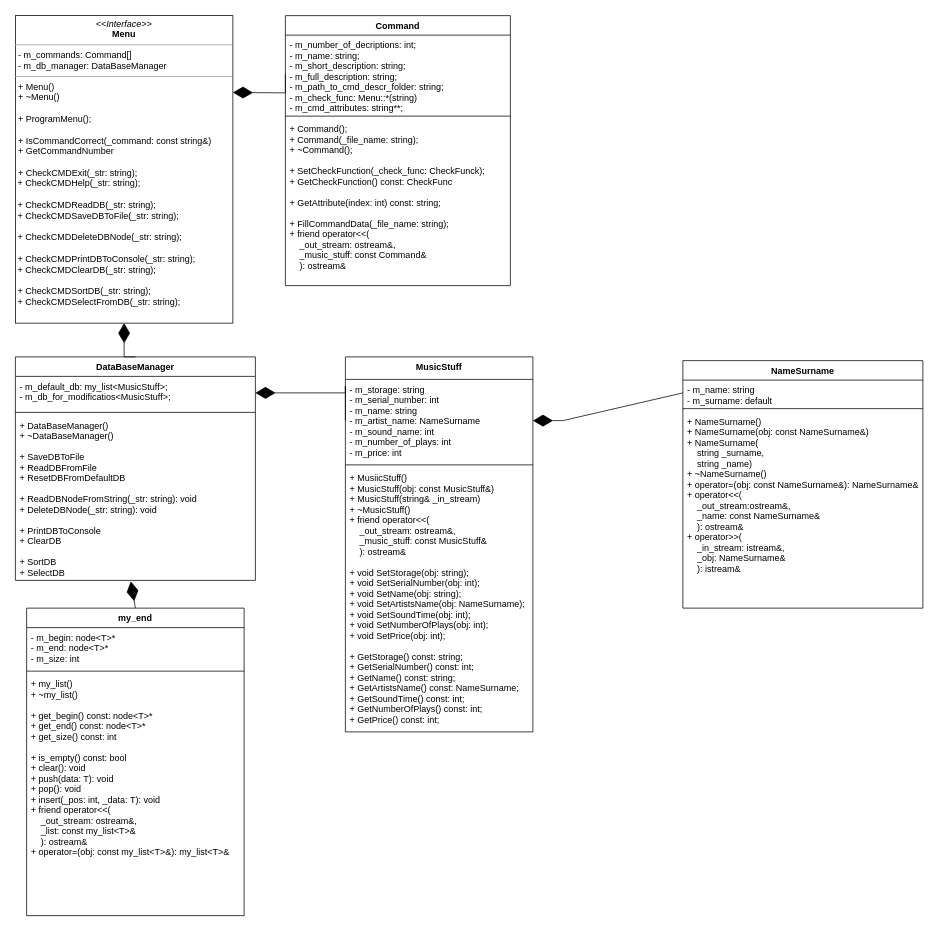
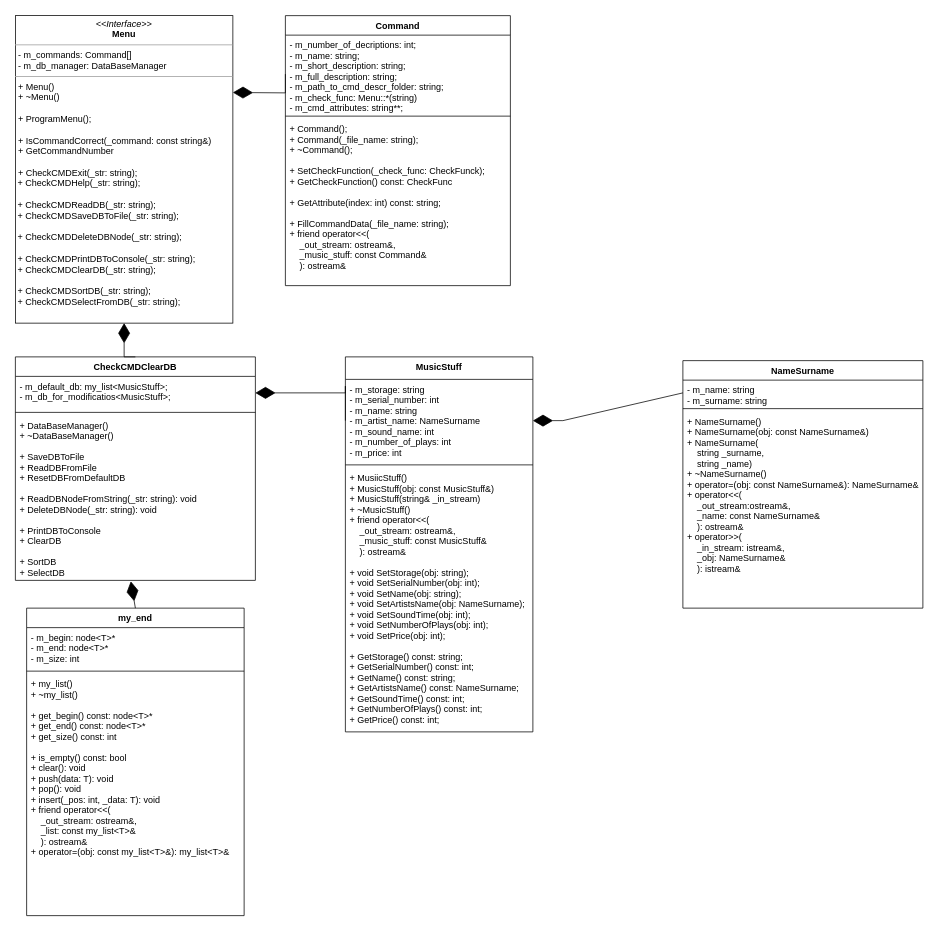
(135, 367) -> (135, 367)
(723, 390) -> (723, 390)
